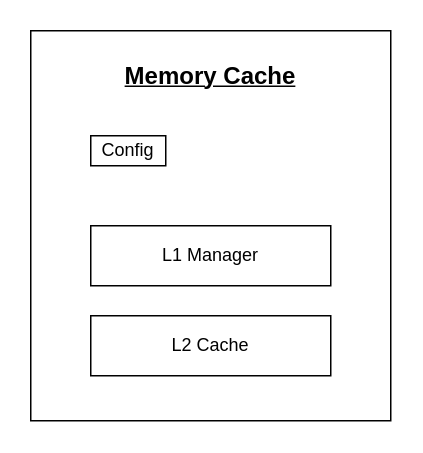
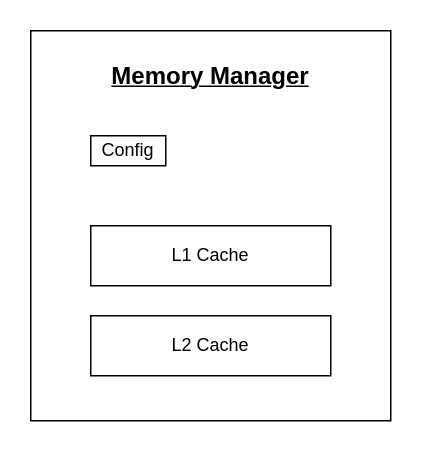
(211, 76) -> (211, 76)
(211, 256) -> (211, 256)
